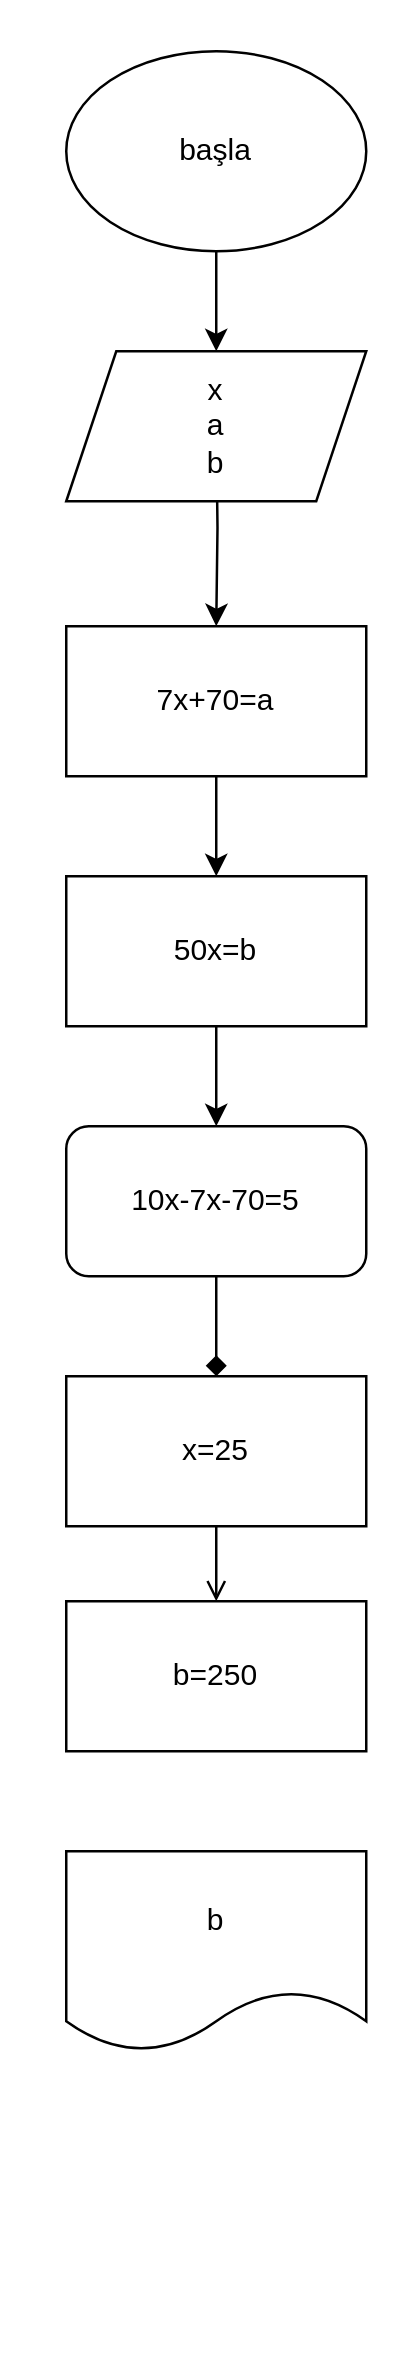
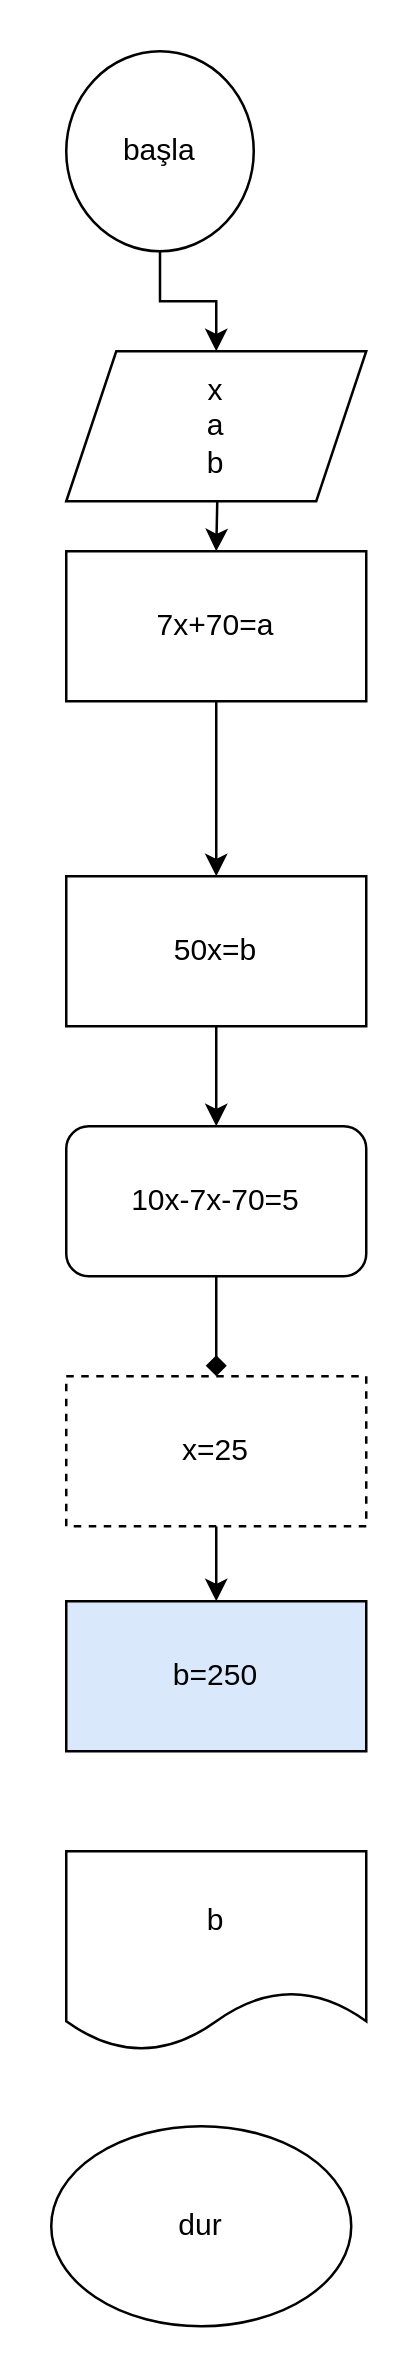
(216, 151) -> (160, 151)
(216, 701) -> (216, 626)
(216, 1451) -> (216, 1451)
(216, 1587) -> (216, 1583)
(216, 1676) -> (216, 1676)
none -> (201, 2226)
